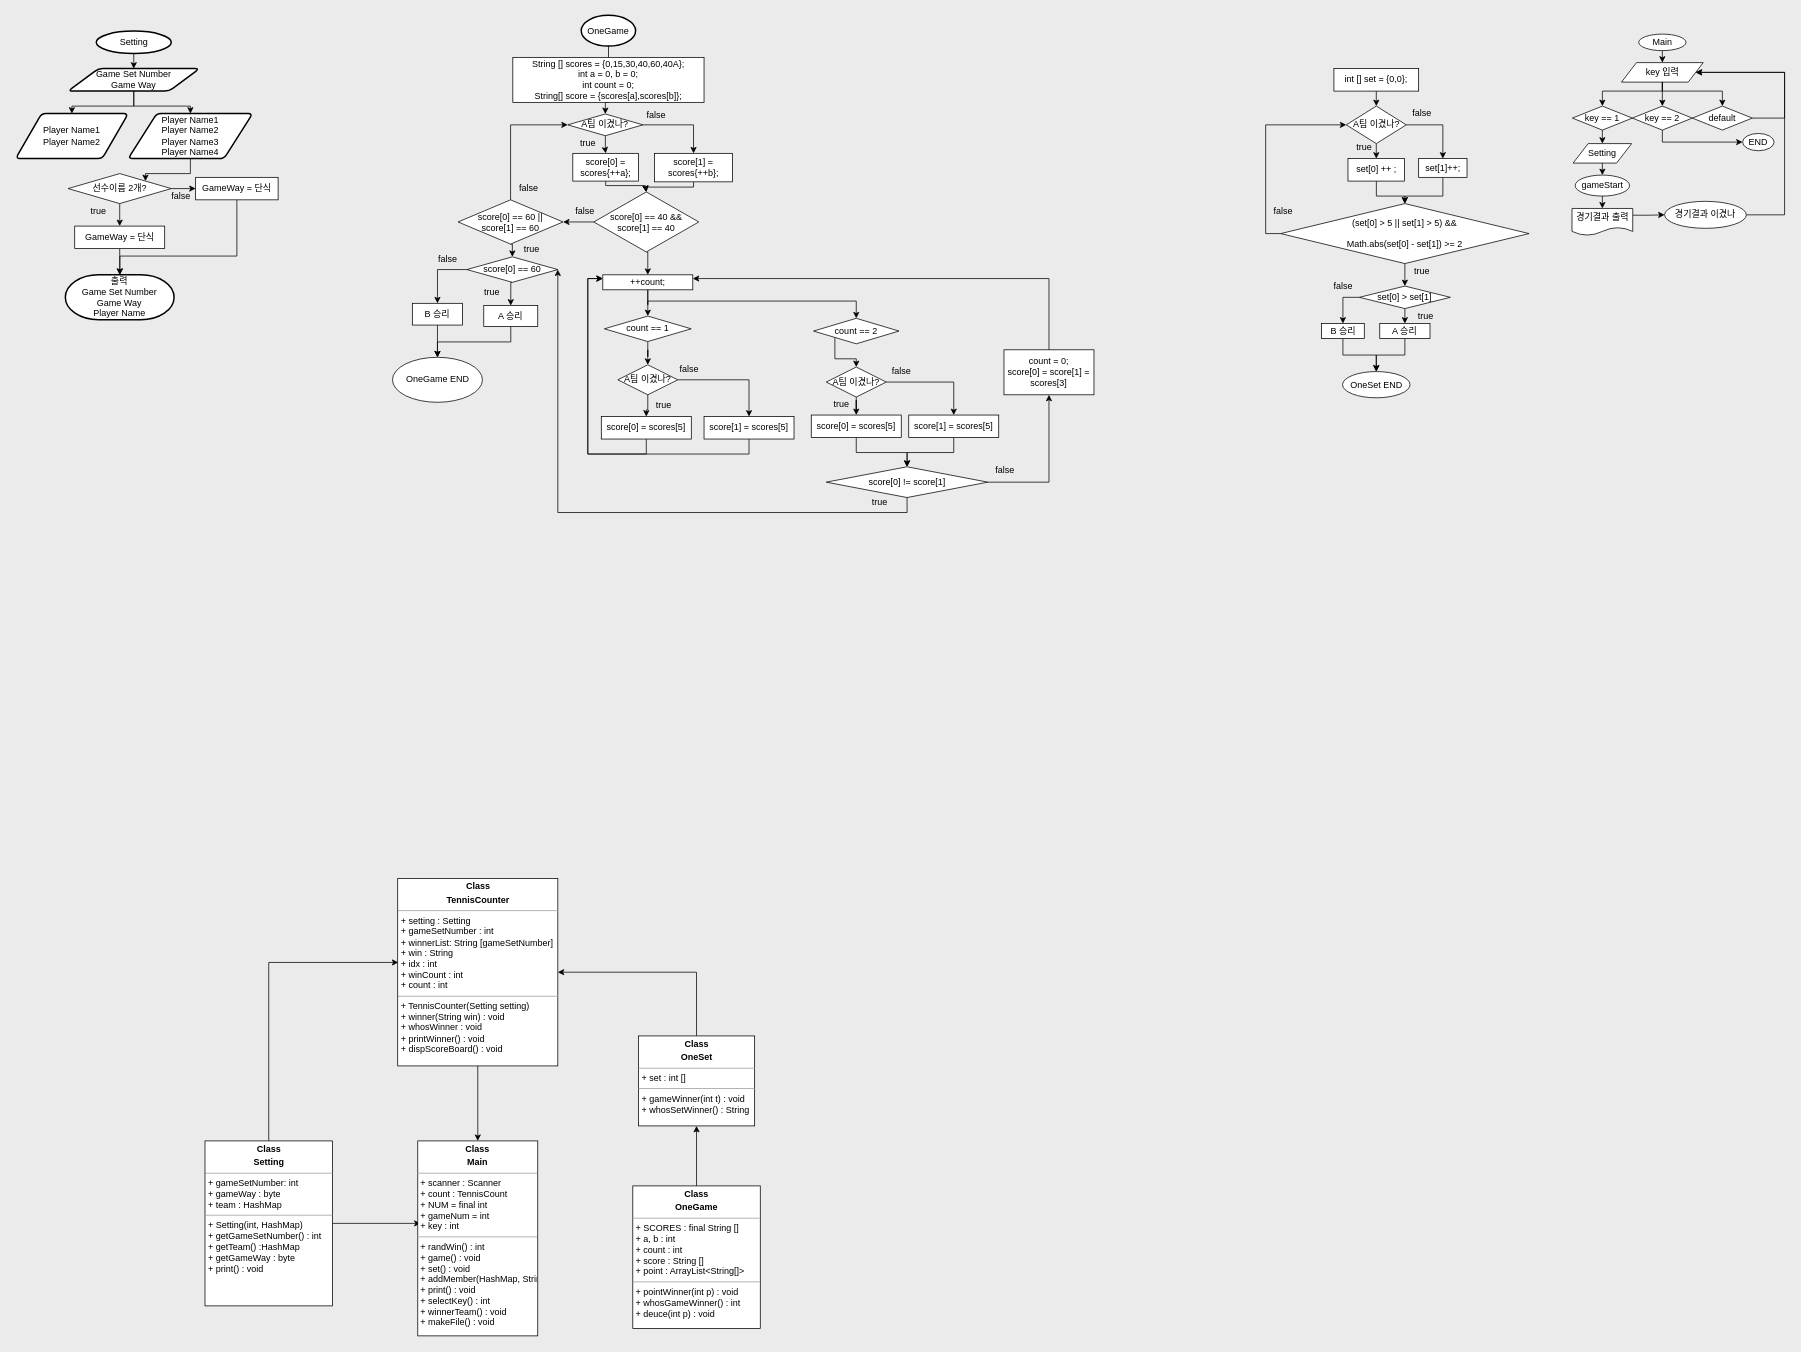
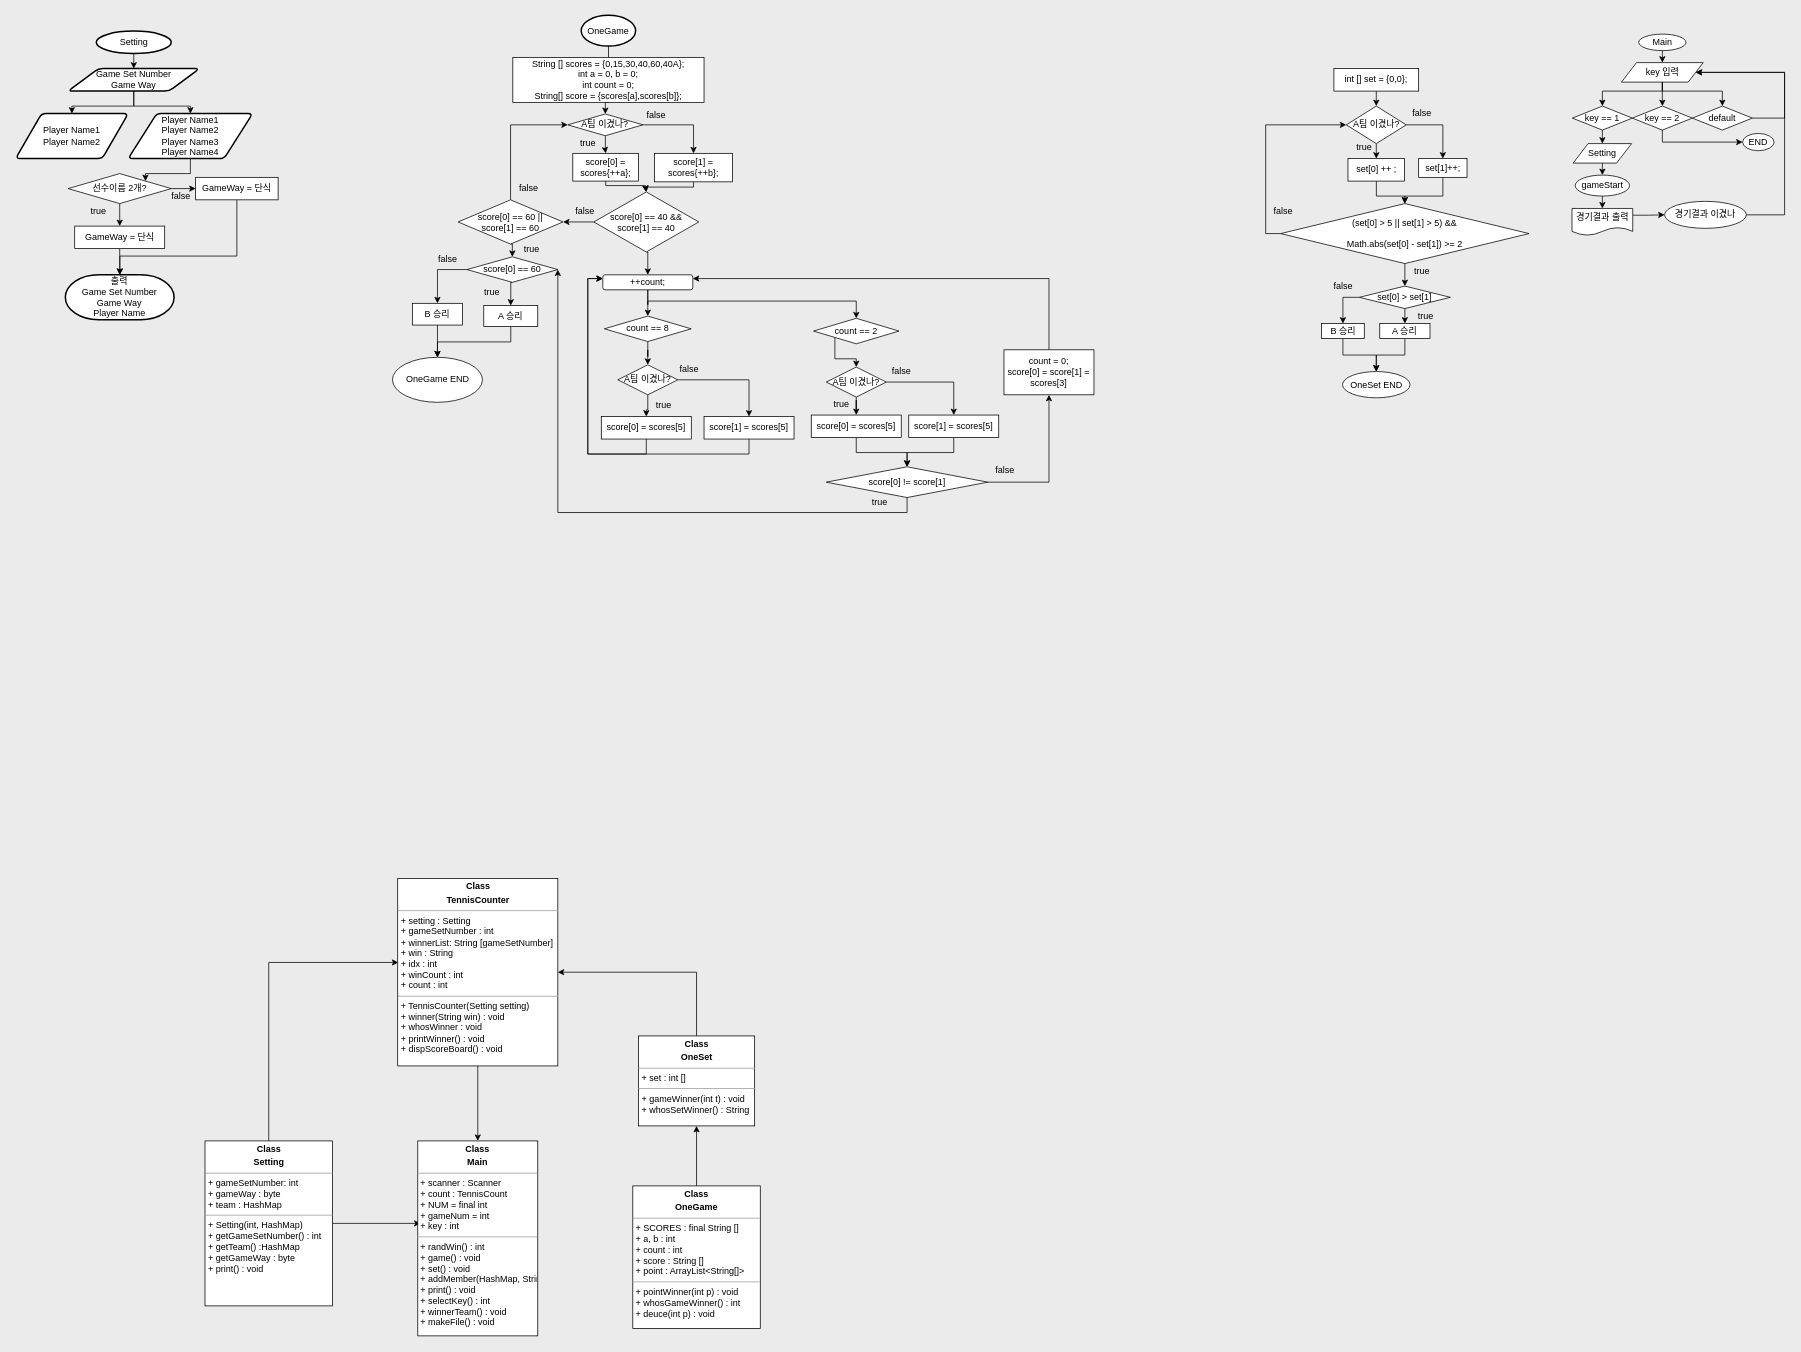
(648, 282) -> (648, 282)
(648, 329) -> (648, 329)
